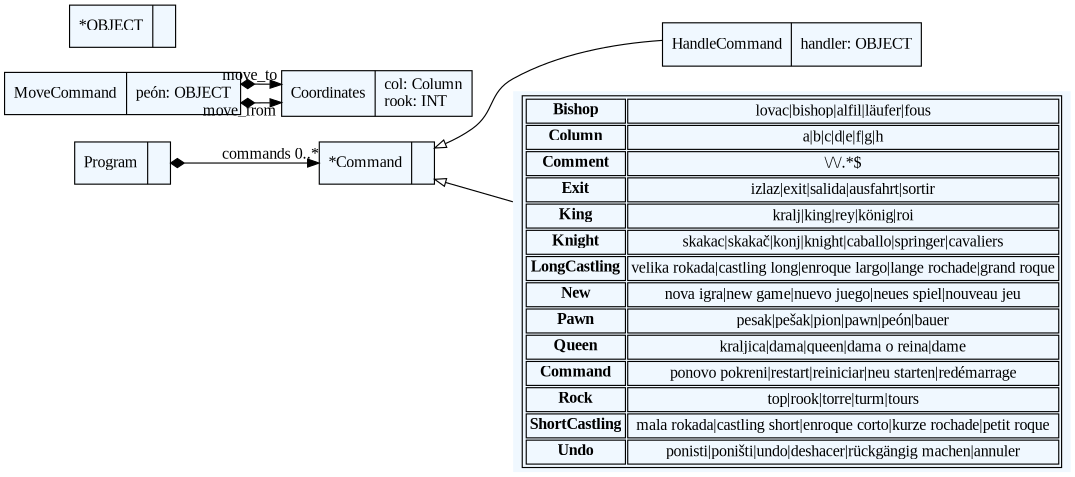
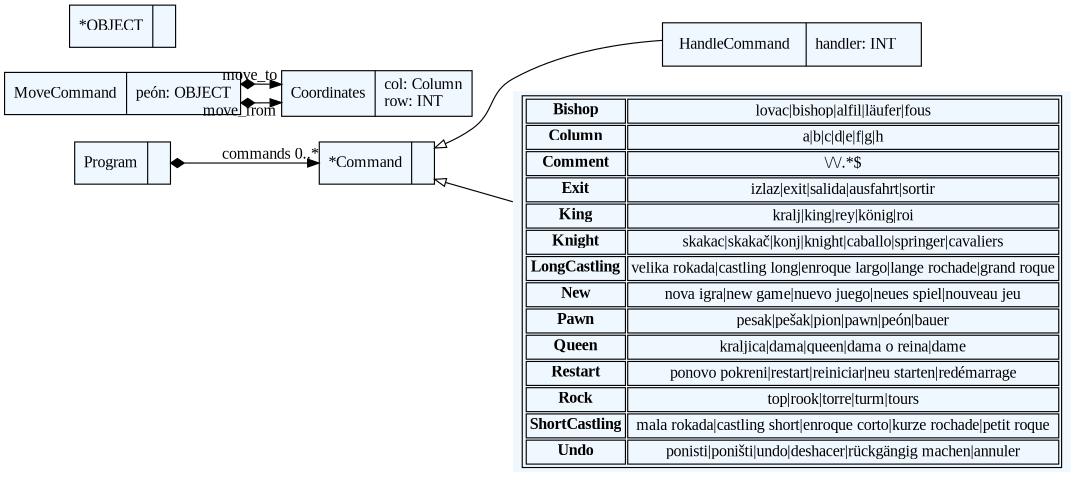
(856, 44) -> (856, 44)
(416, 101) -> (414, 101)
(576, 372) -> (576, 372)
